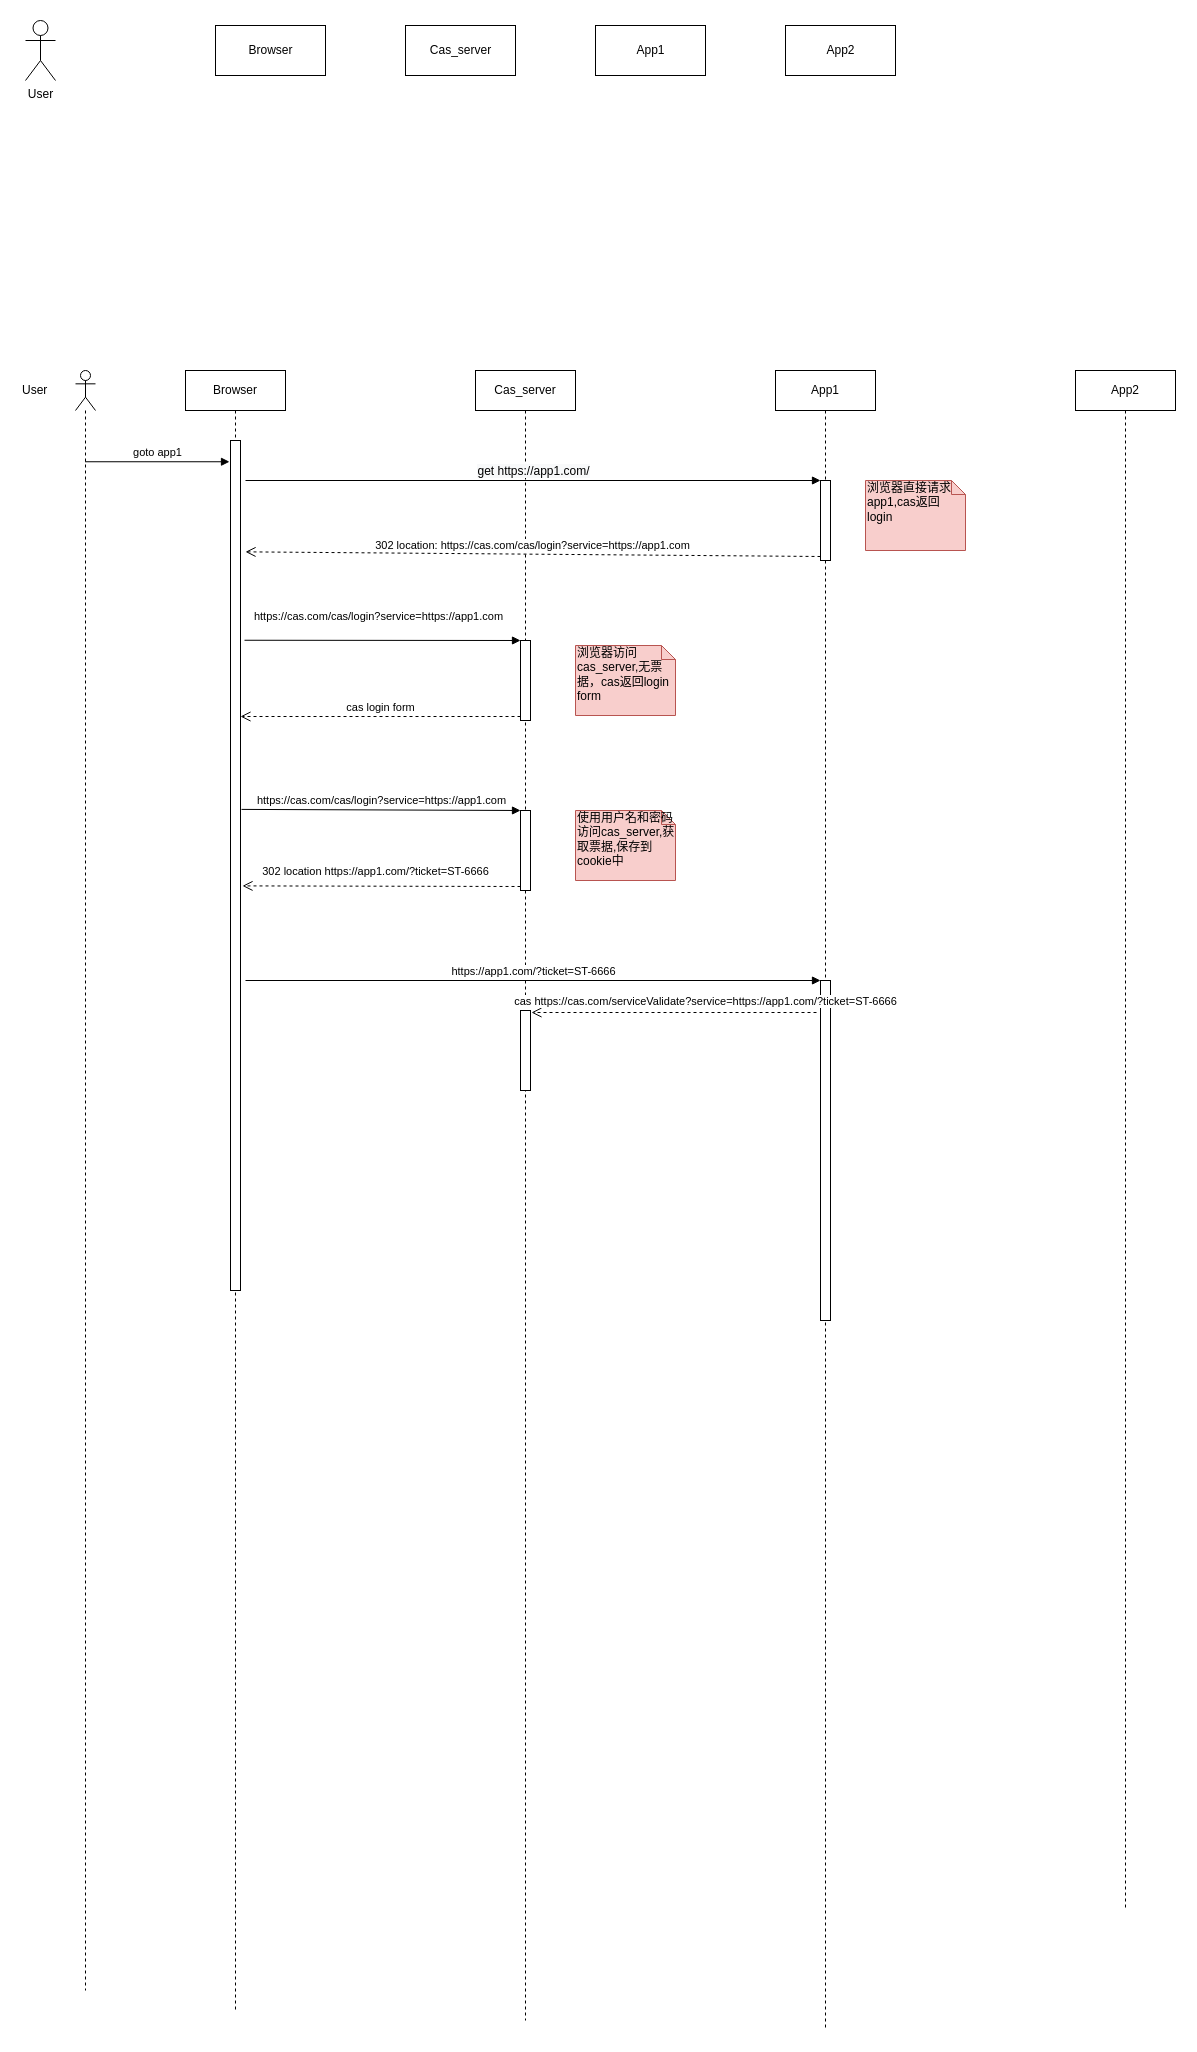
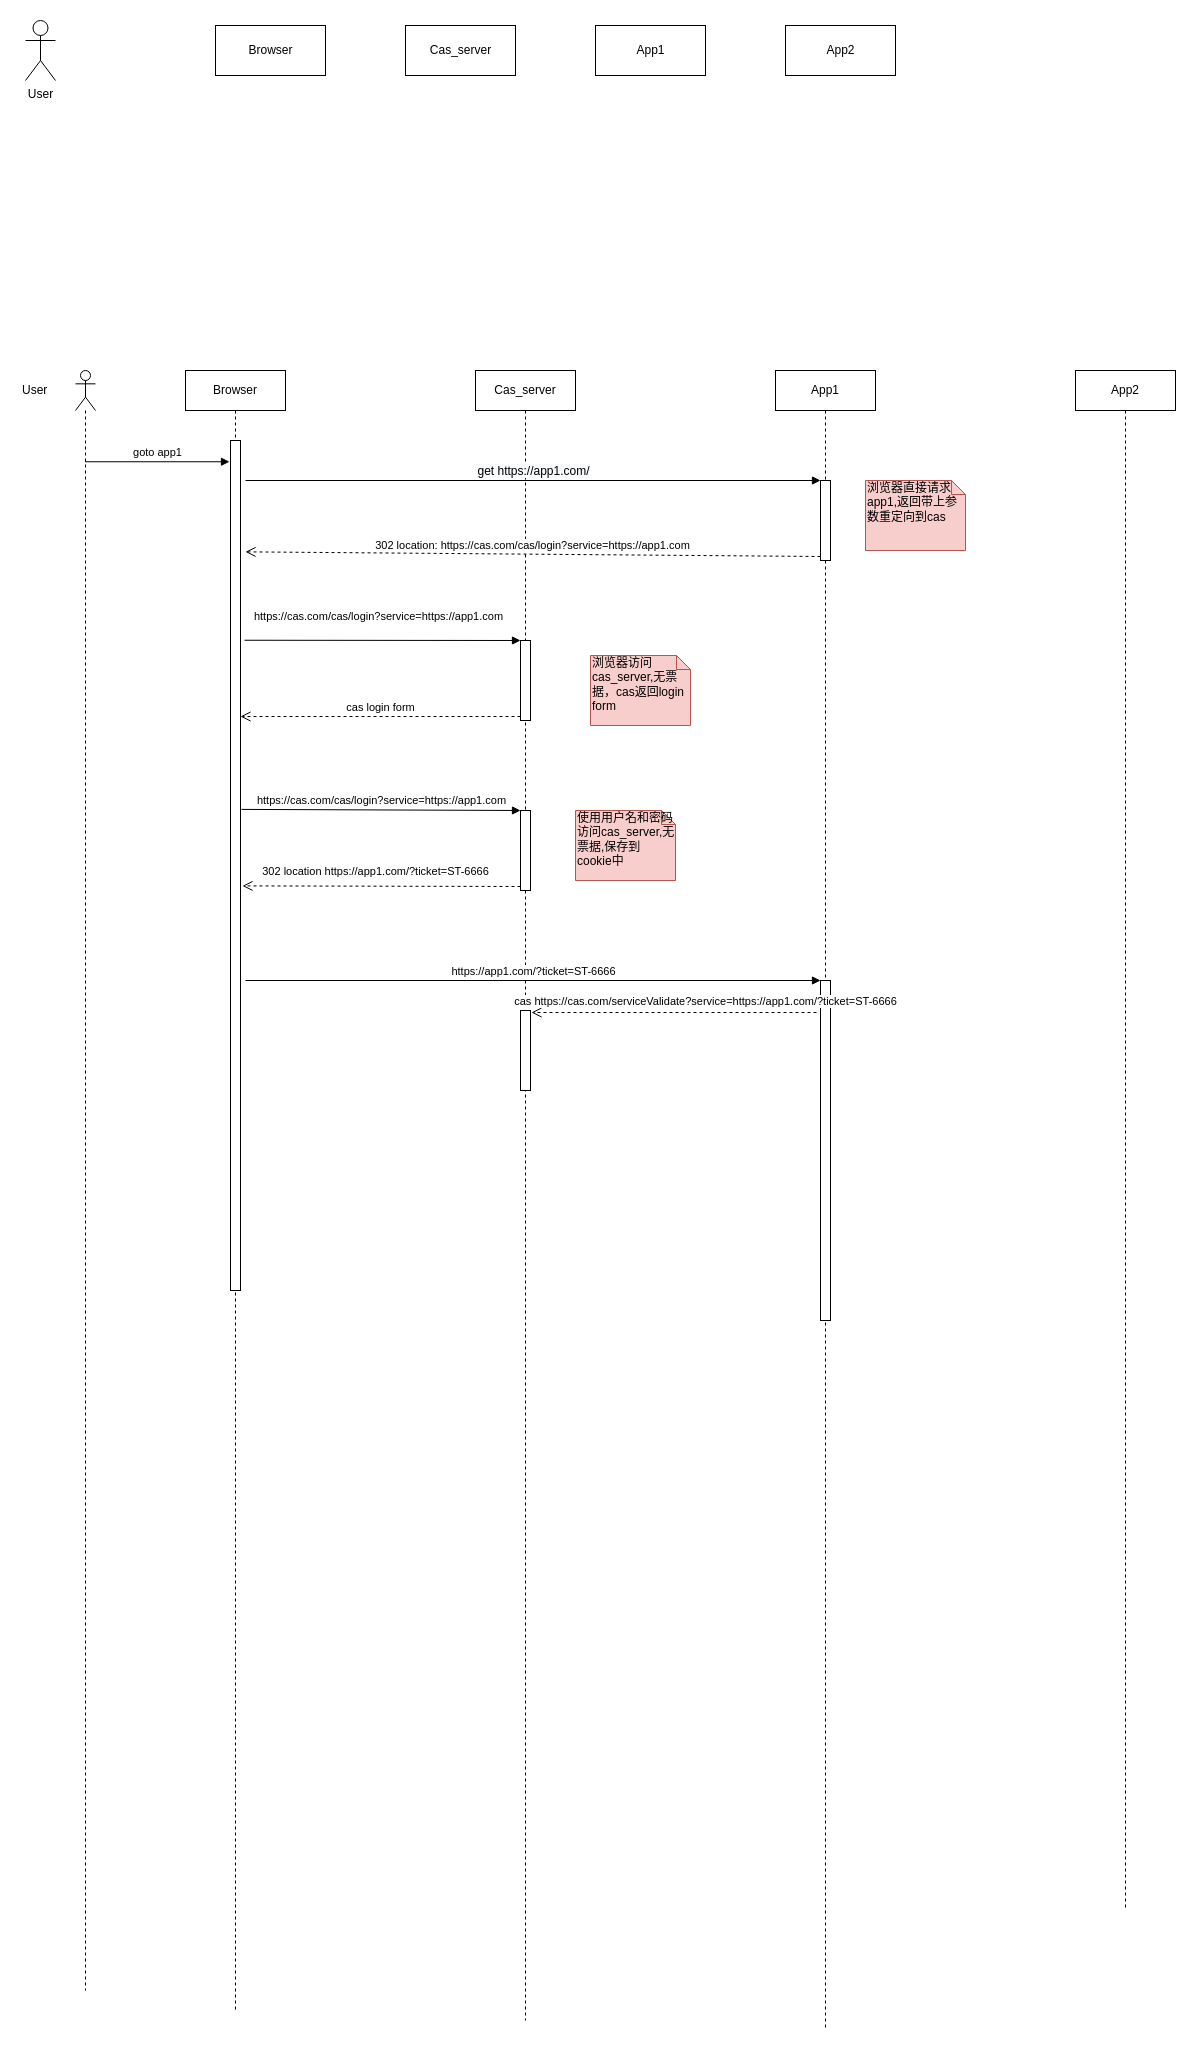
(917, 496) -> (917, 503)
(626, 681) -> (641, 691)
(627, 840) -> (627, 840)
